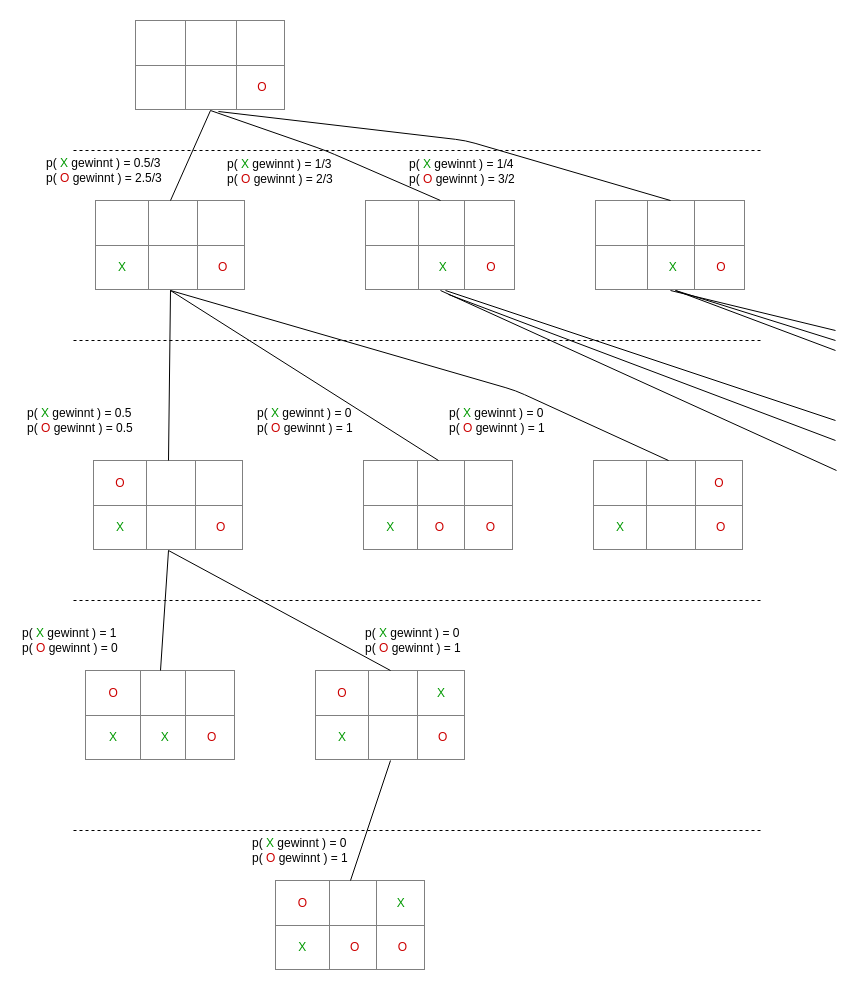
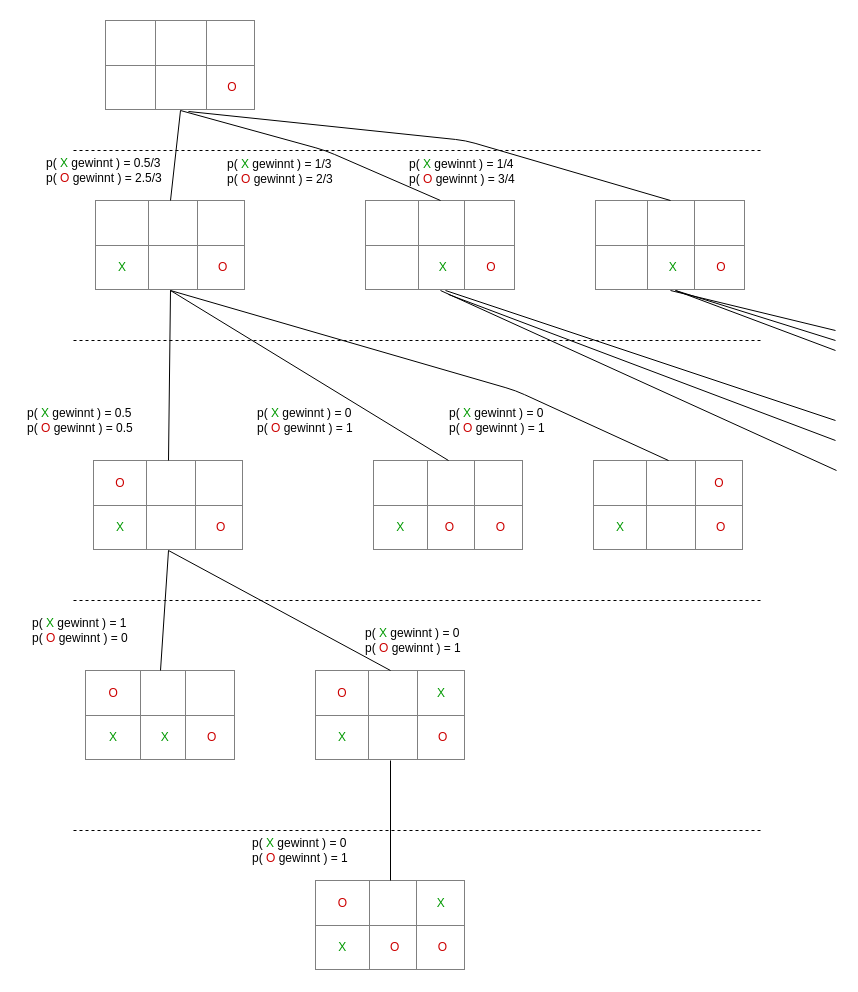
(211, 66) -> (181, 66)
(467, 172) -> (467, 172)
(439, 506) -> (449, 506)
(91, 641) -> (101, 631)
(351, 926) -> (391, 926)
